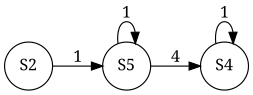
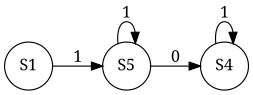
(176, 57) -> (176, 57)
(29, 66) -> (29, 66)
